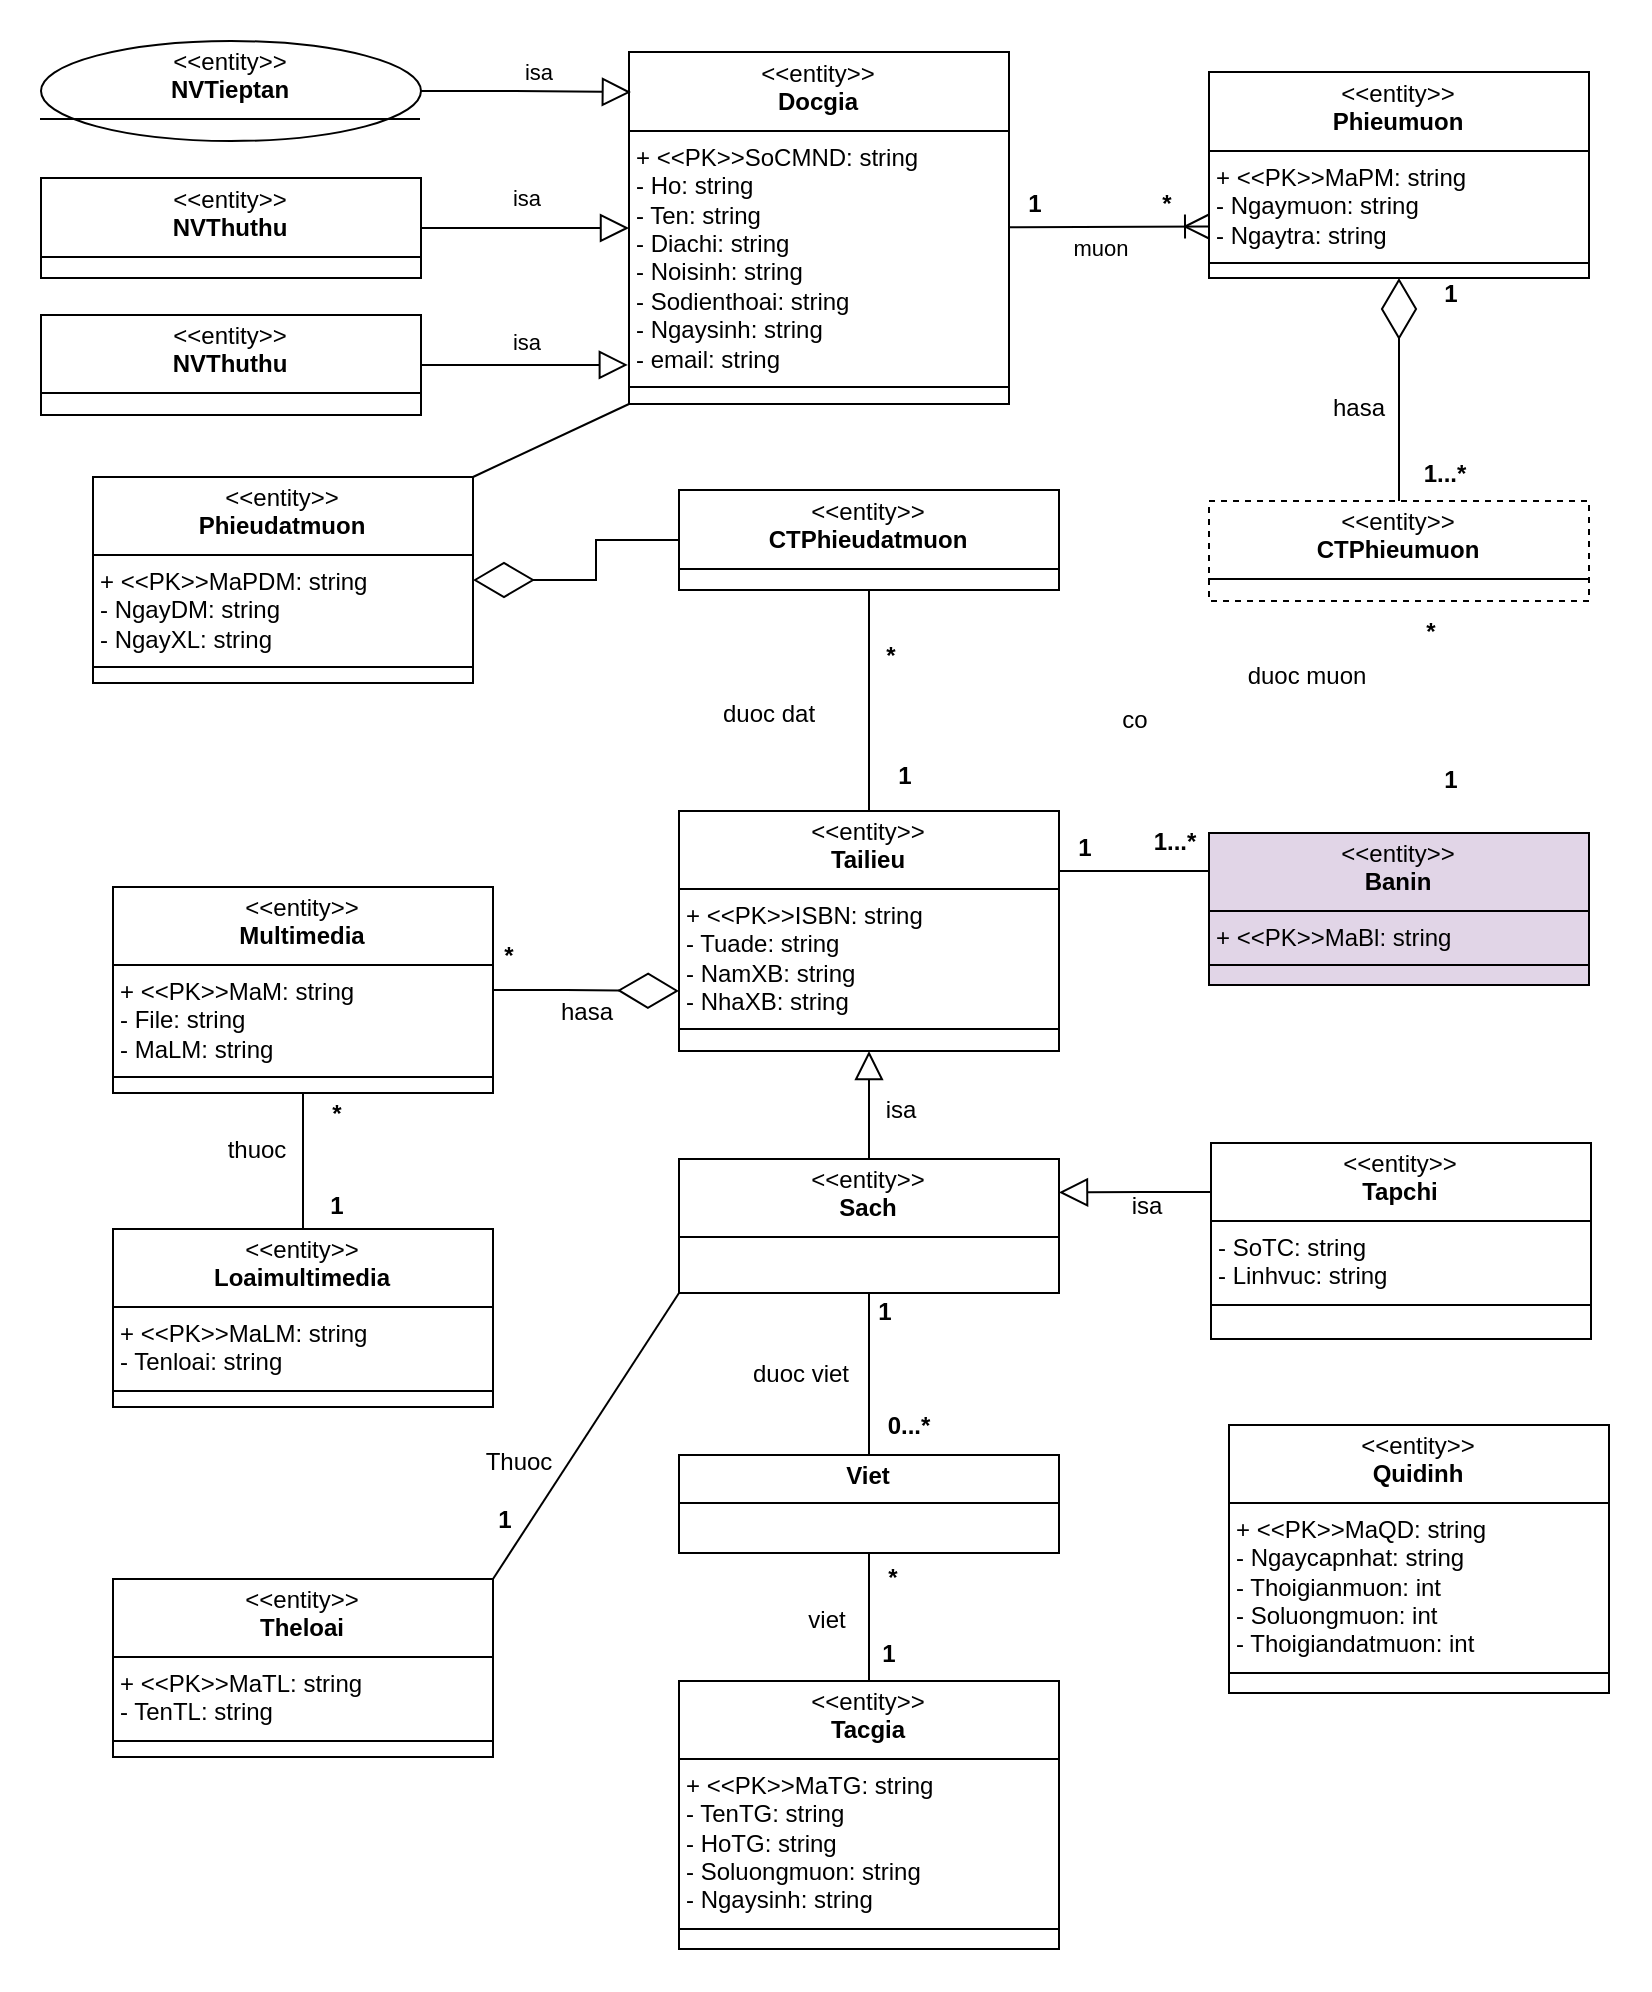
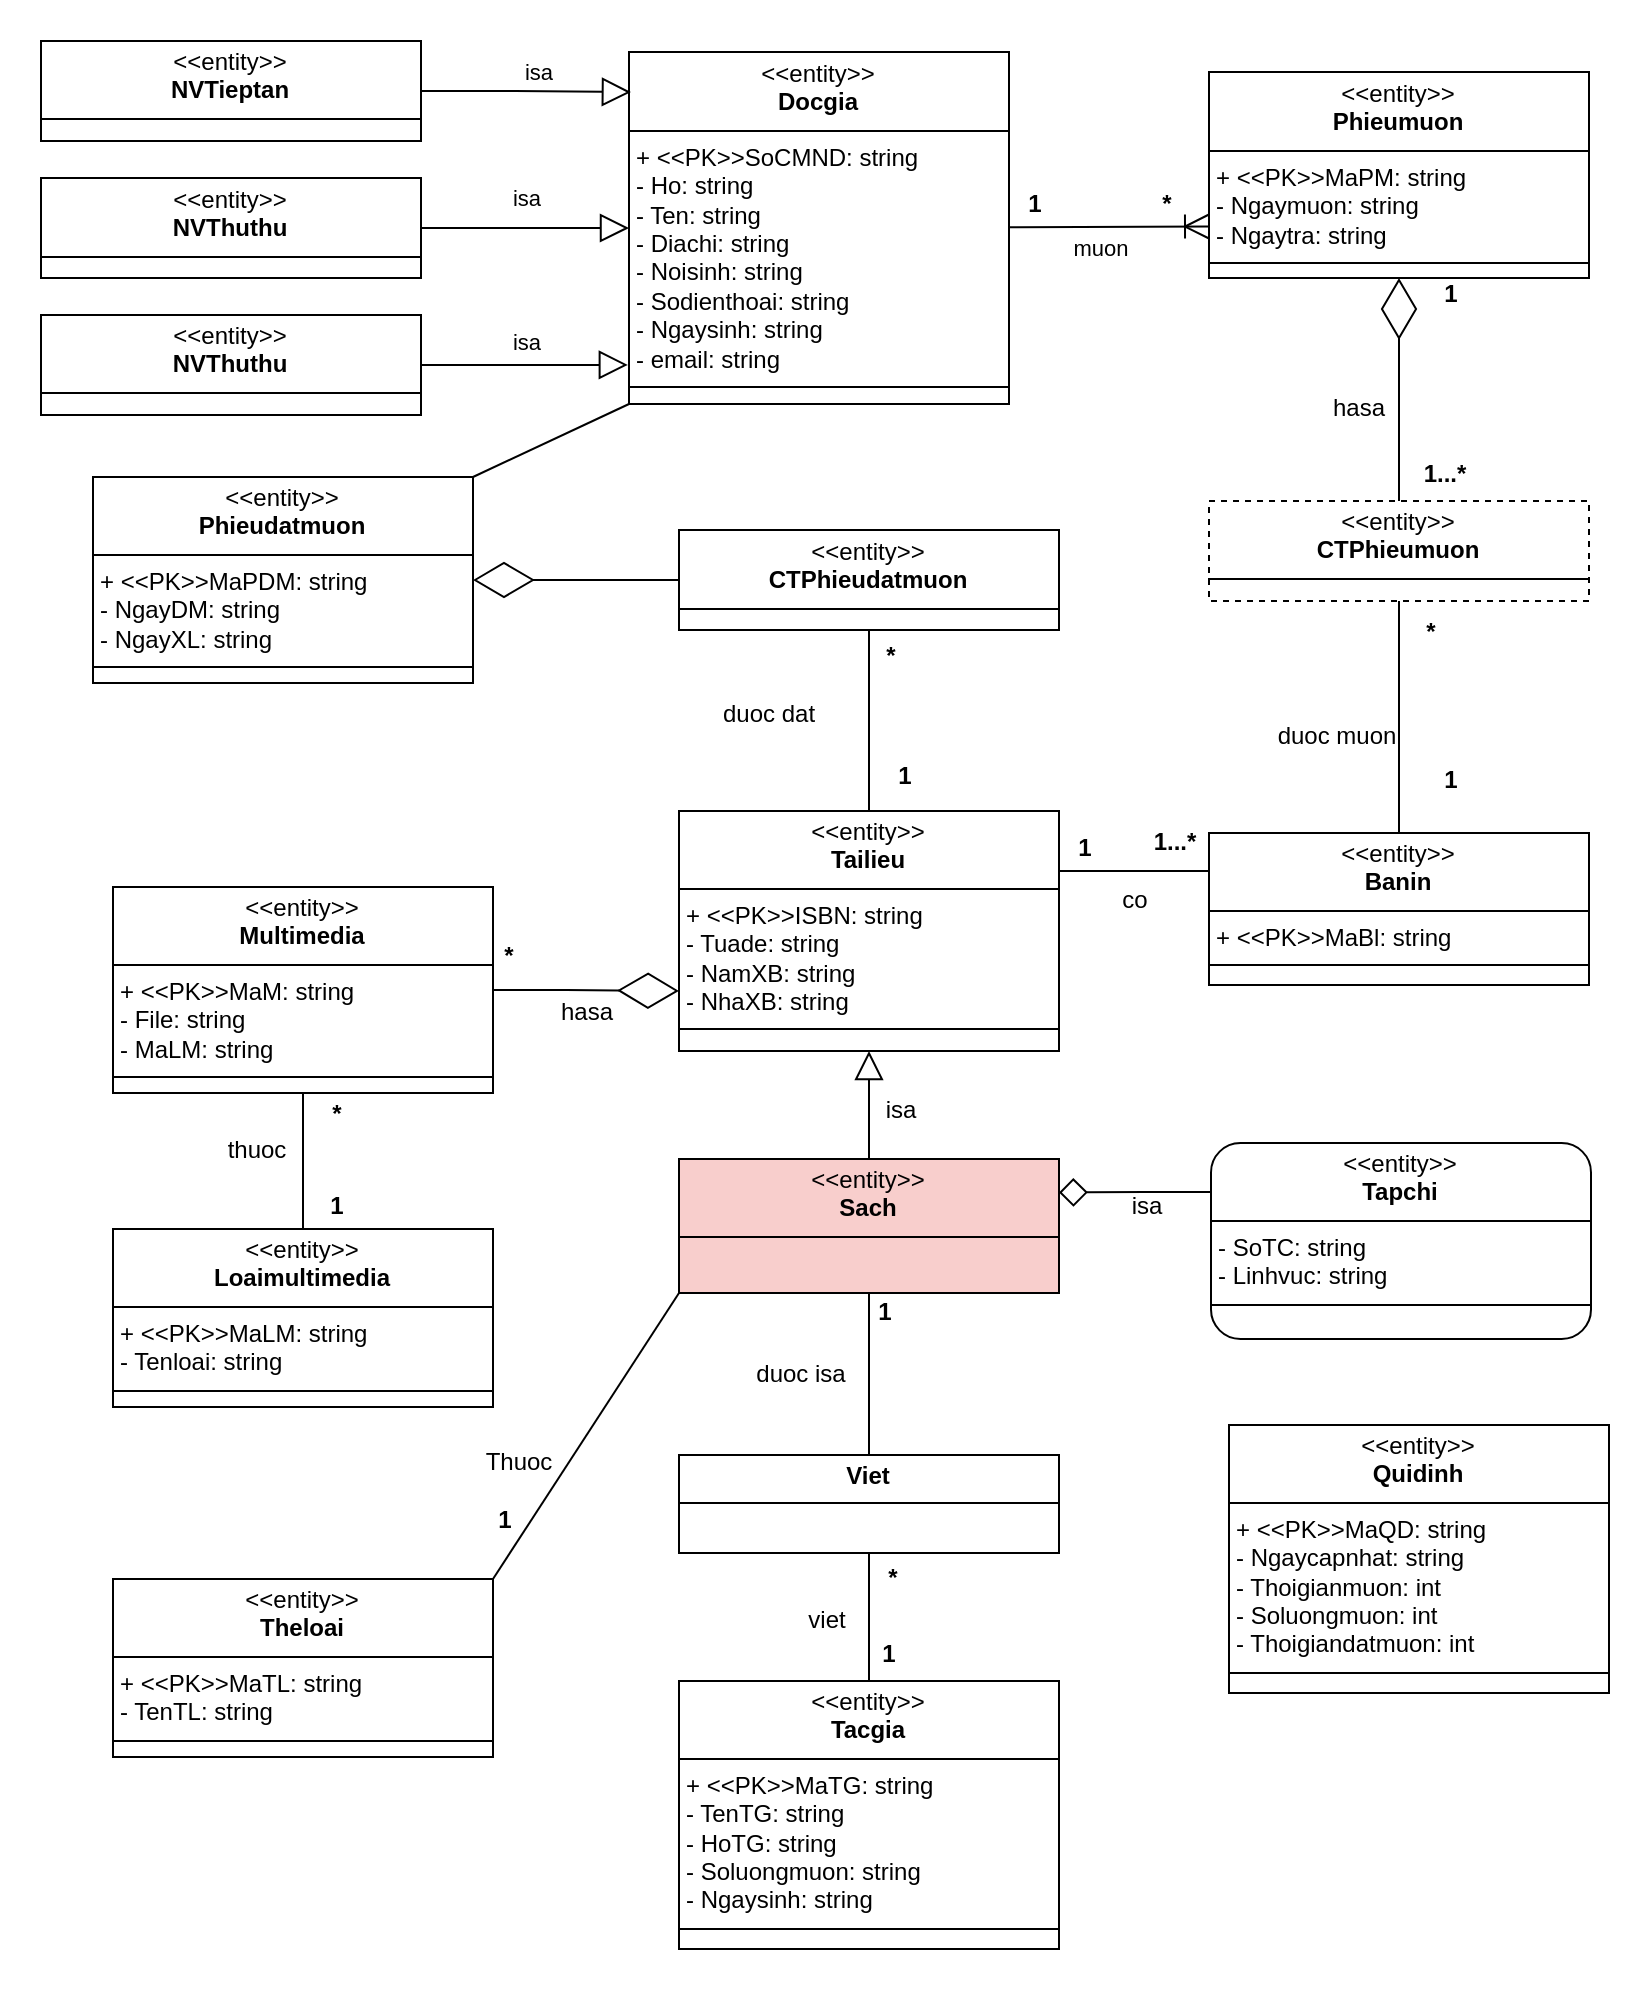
(231, 91) -> (231, 91)
(869, 540) -> (869, 580)
(1306, 677) -> (1336, 737)
none -> (1399, 717)
(1134, 721) -> (1134, 901)
(1399, 909) -> (1399, 909)
(1088, 1192) -> (1088, 1192)
(869, 1226) -> (869, 1226)
(1401, 1241) -> (1401, 1241)
(802, 1375) -> (802, 1375)
(908, 1427) -> none
